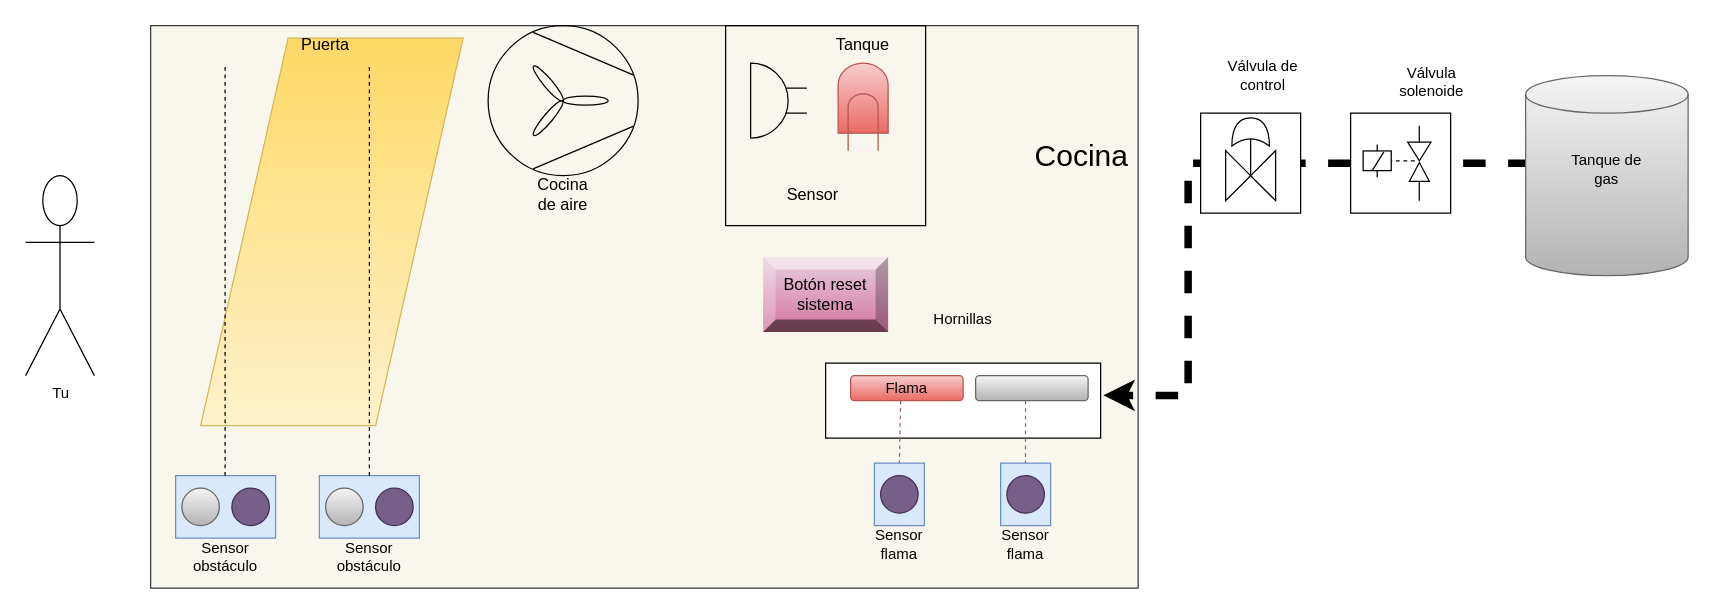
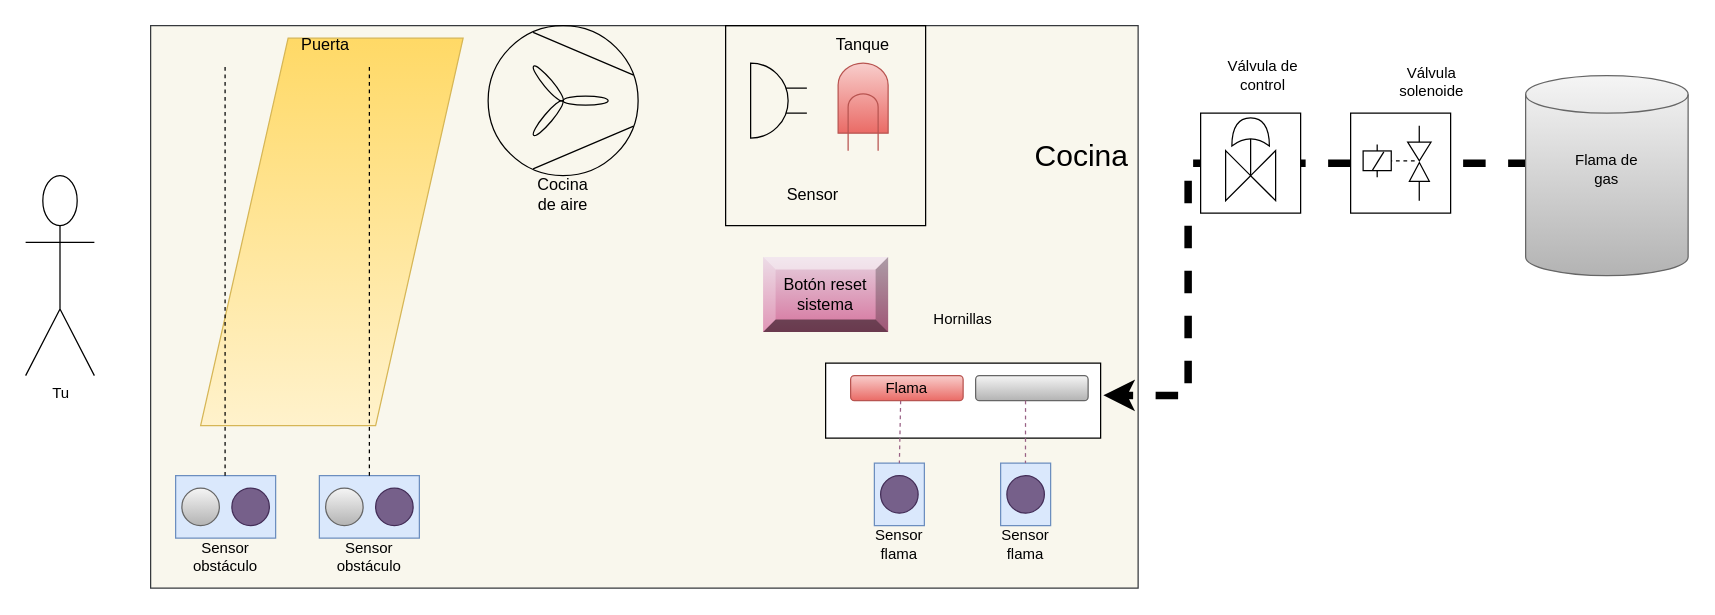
(1607, 169) -> (1607, 169)
